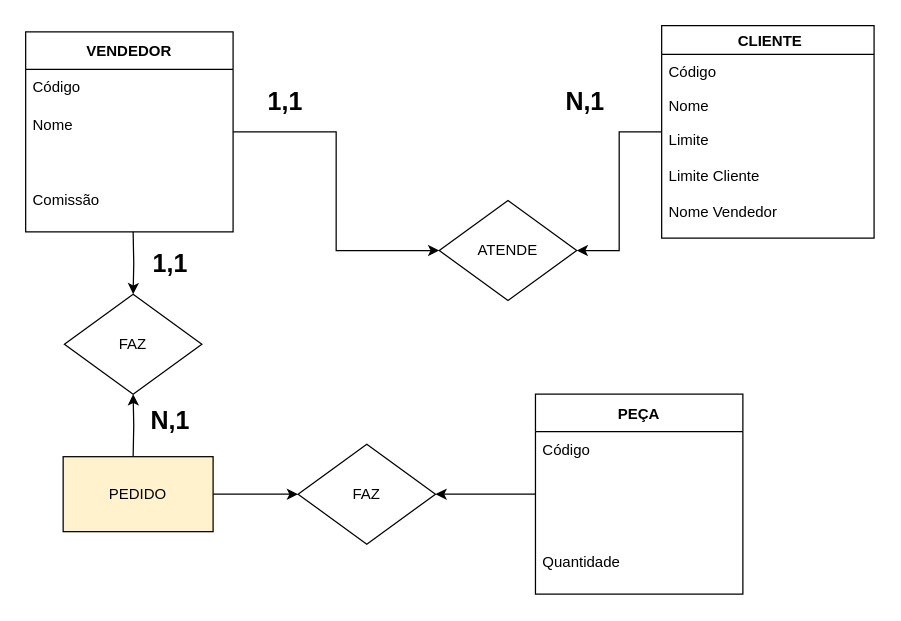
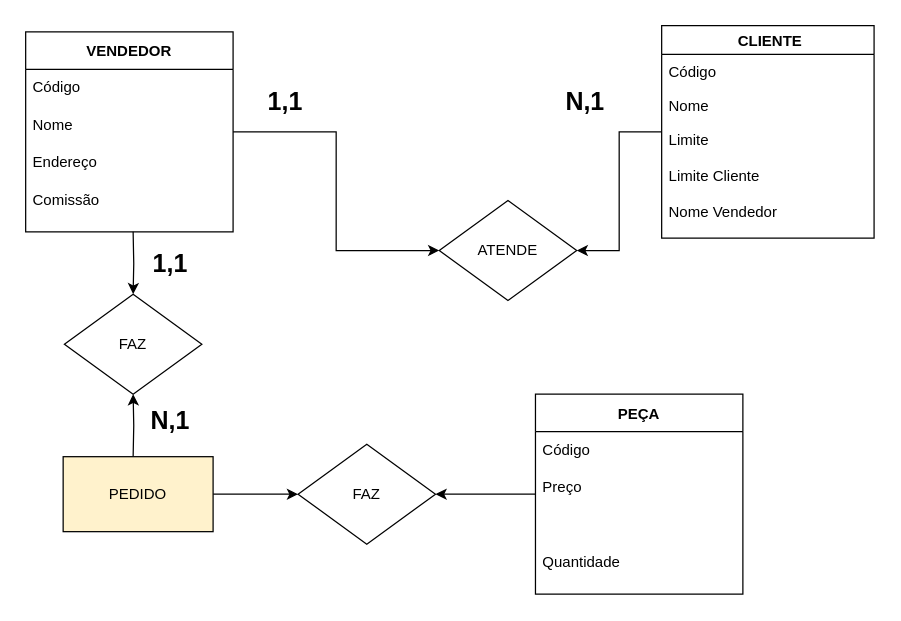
none -> (76, 163)
none -> (573, 488)
